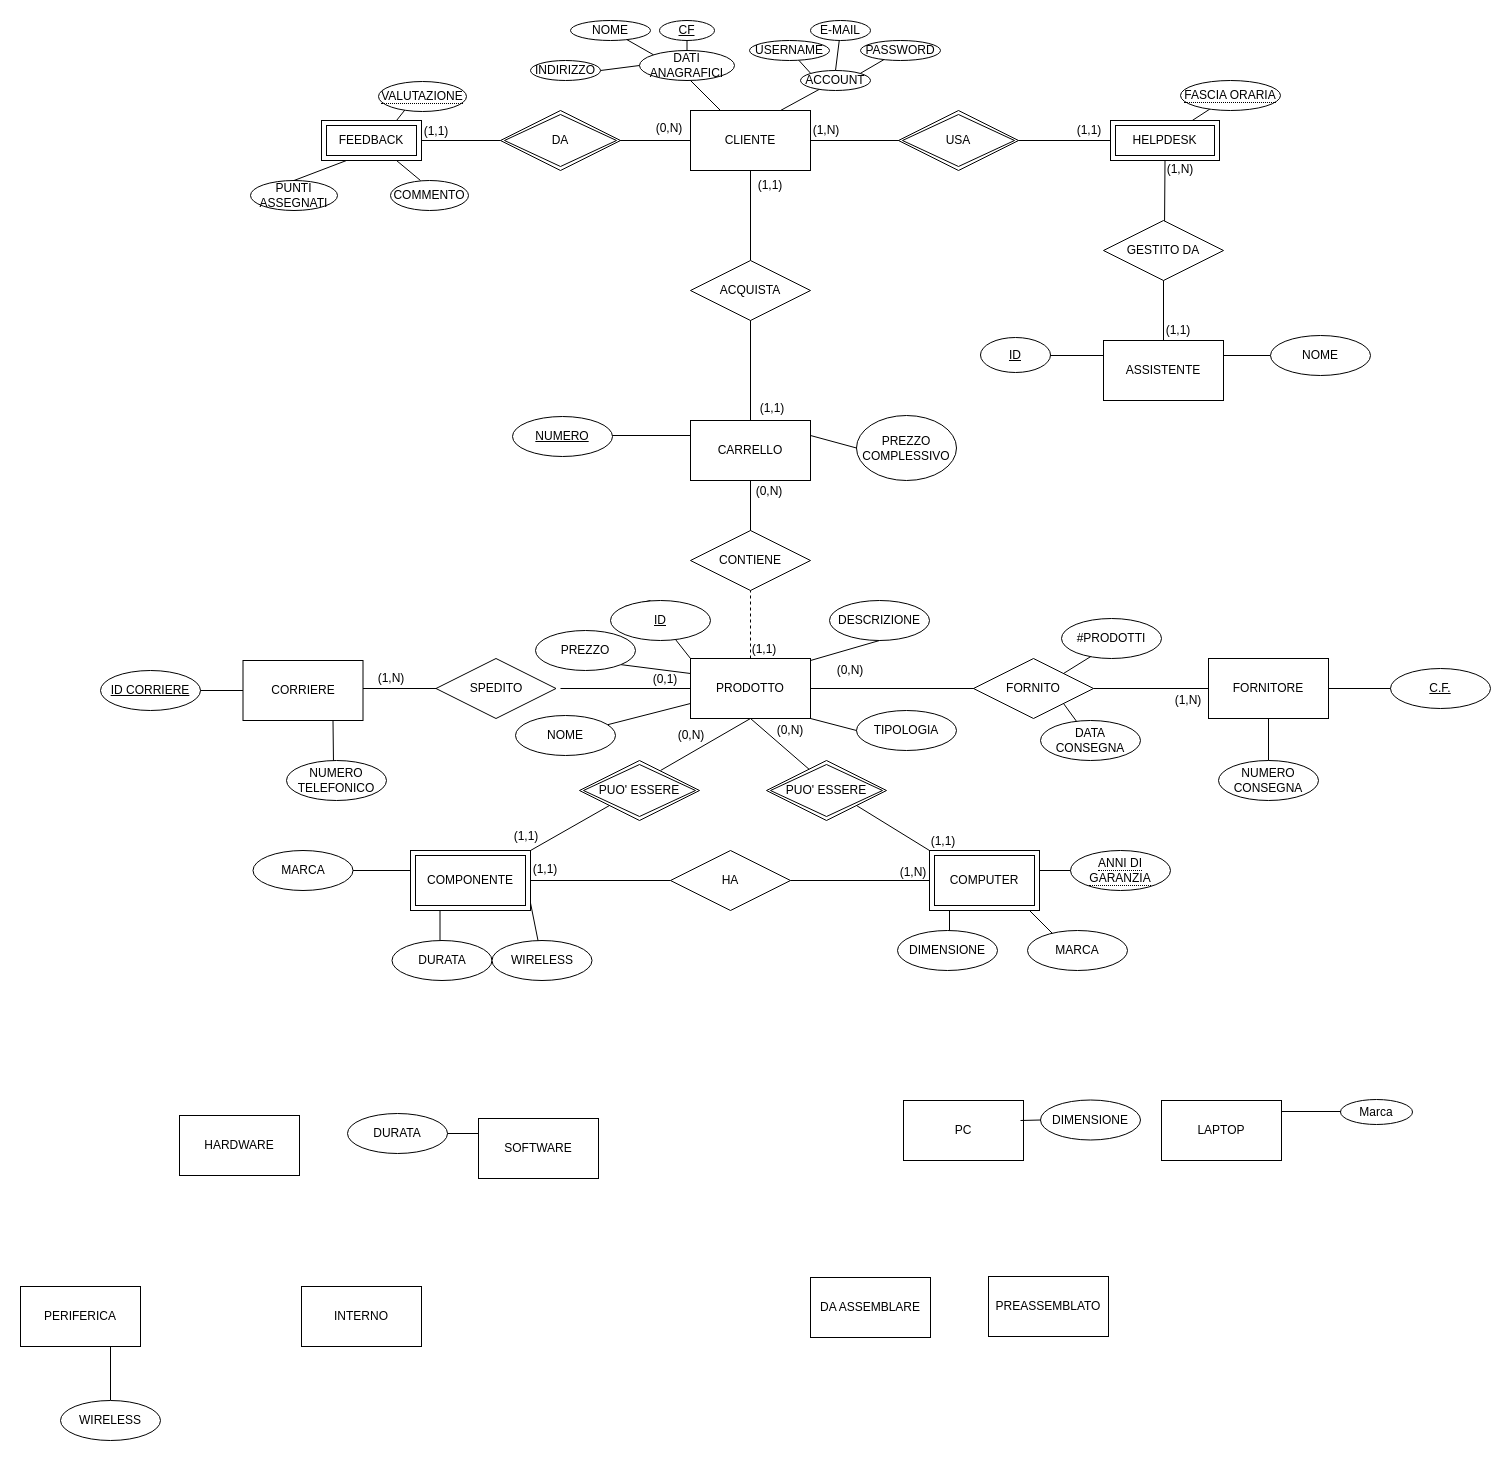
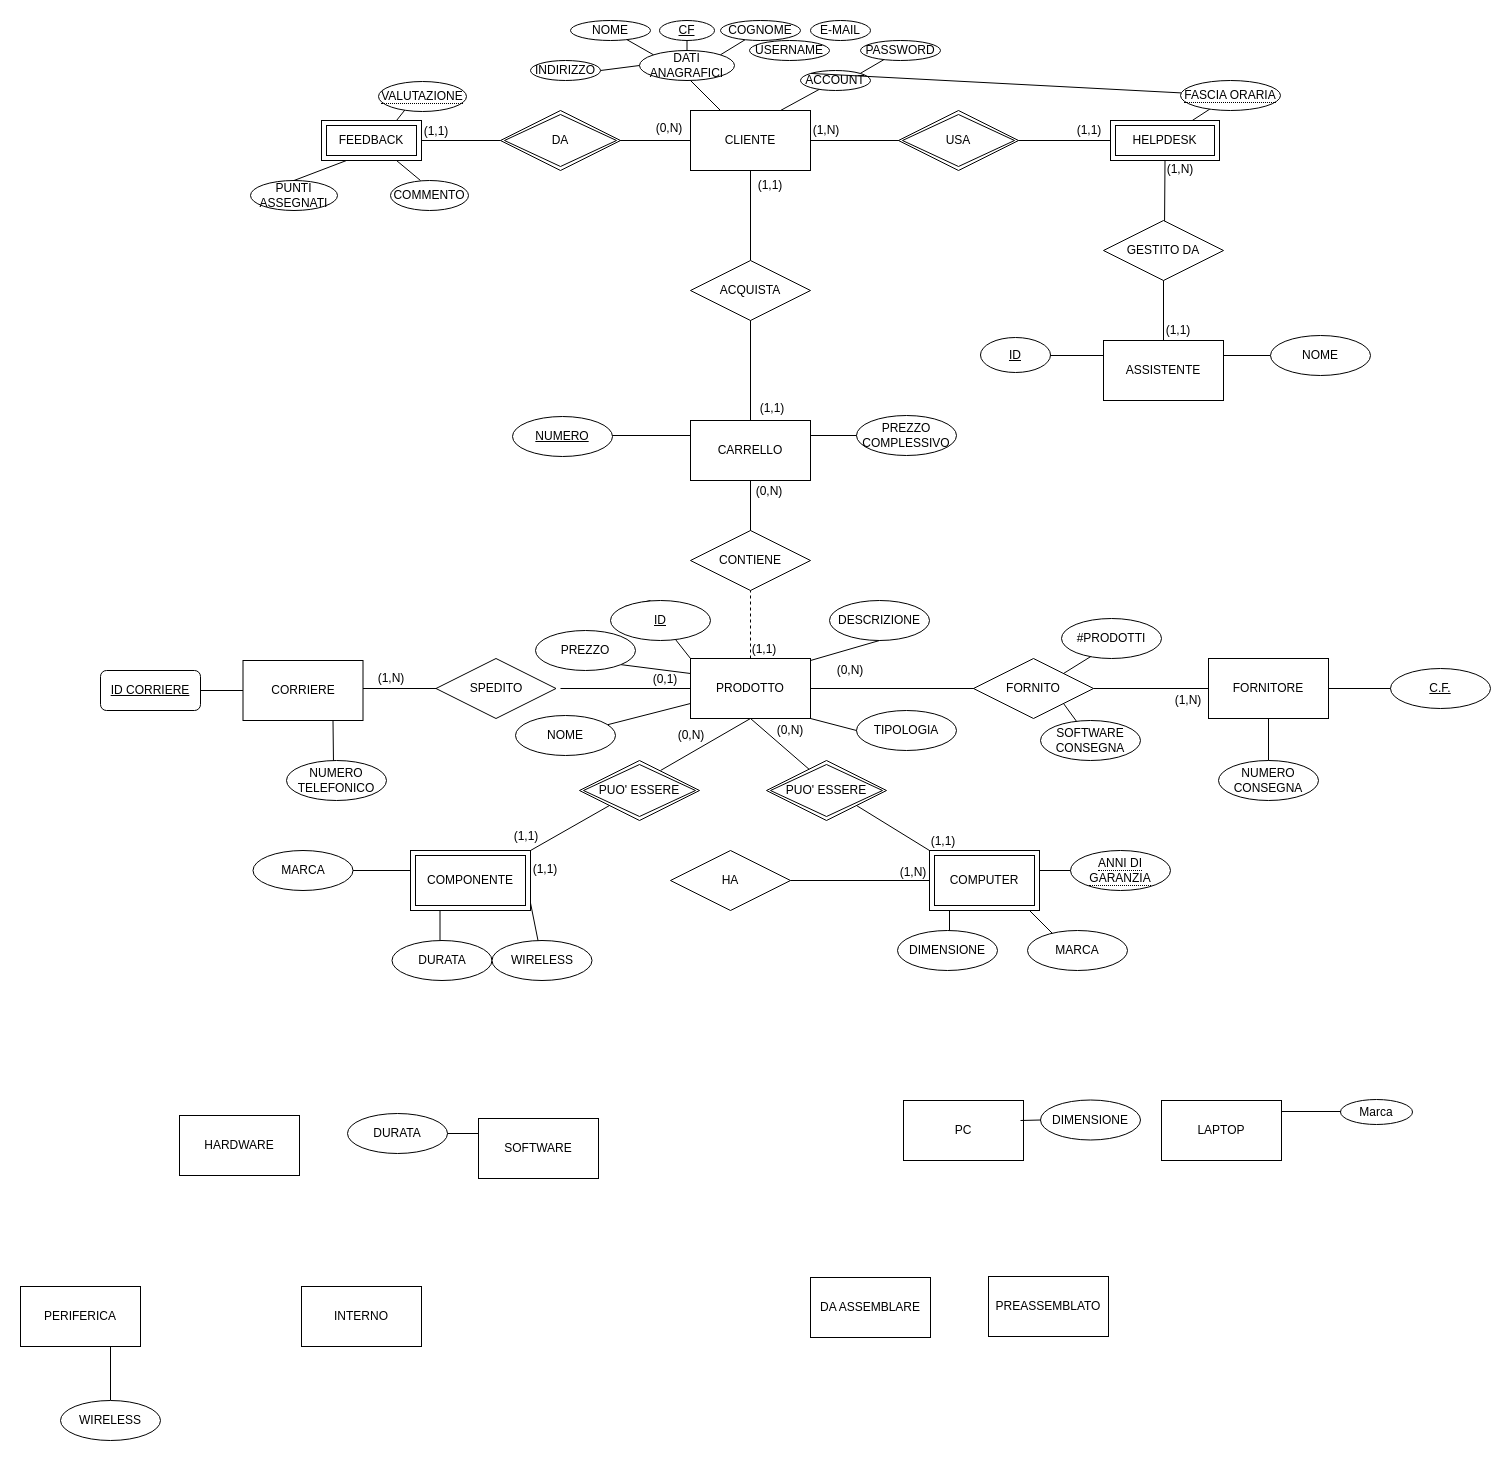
none -> (761, 31)
none -> (733, 47)
(837, 55) -> none
(805, 67) -> (996, 83)
(907, 448) -> (907, 436)
(151, 691) -> (151, 691)
(1091, 741) -> (1091, 741)
(601, 881) -> none
